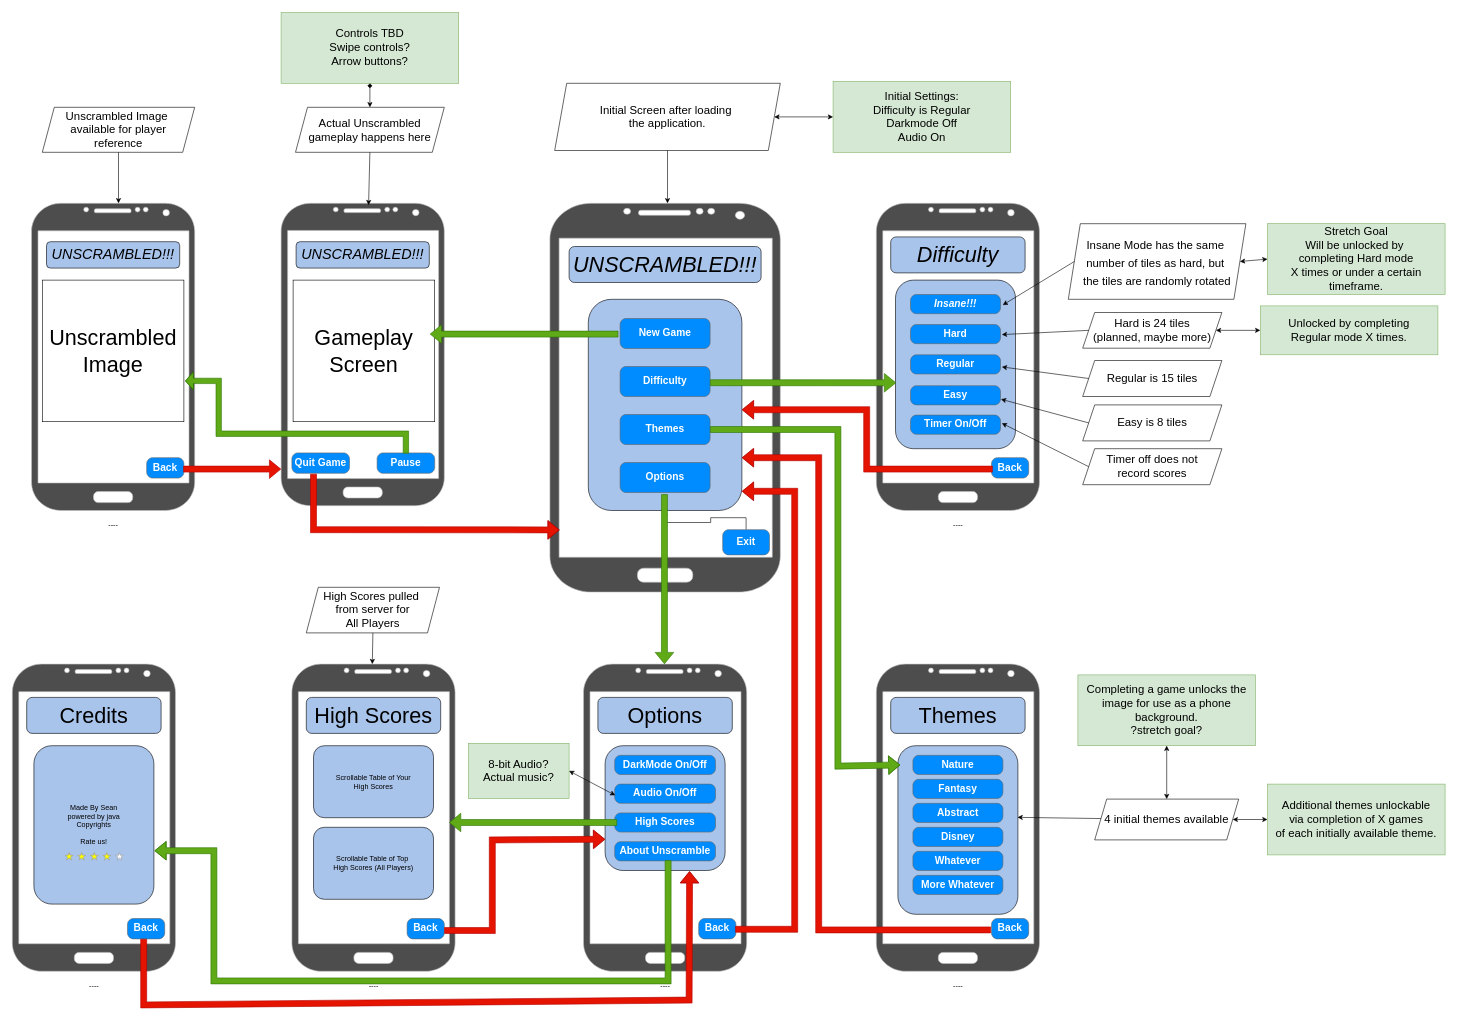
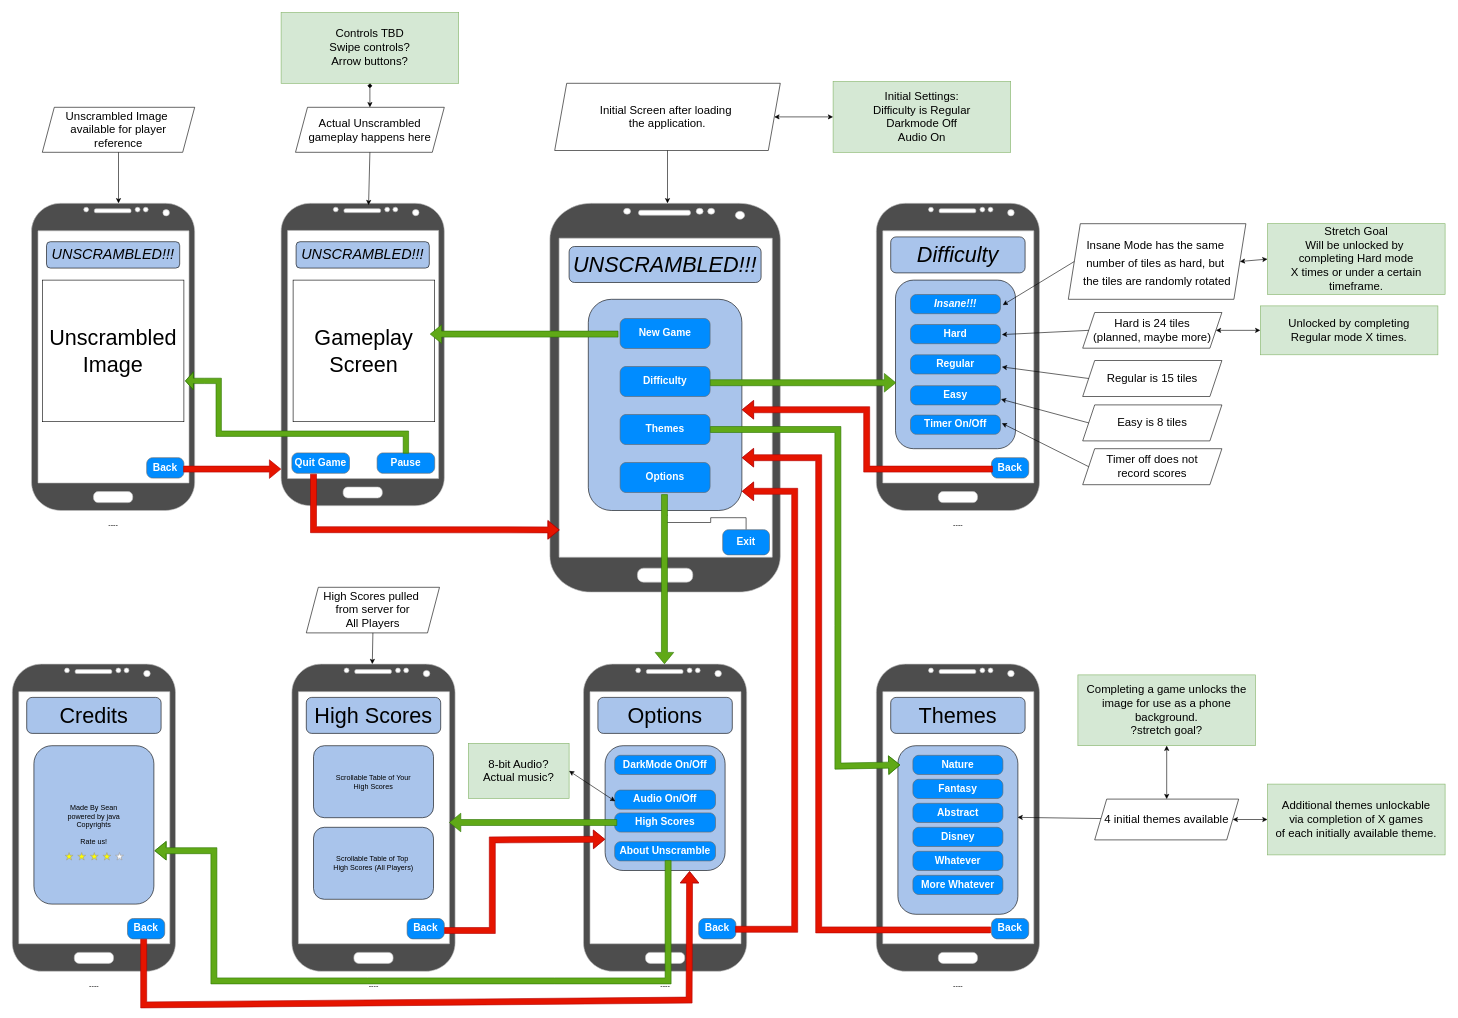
(665, 794) -> (665, 800)
